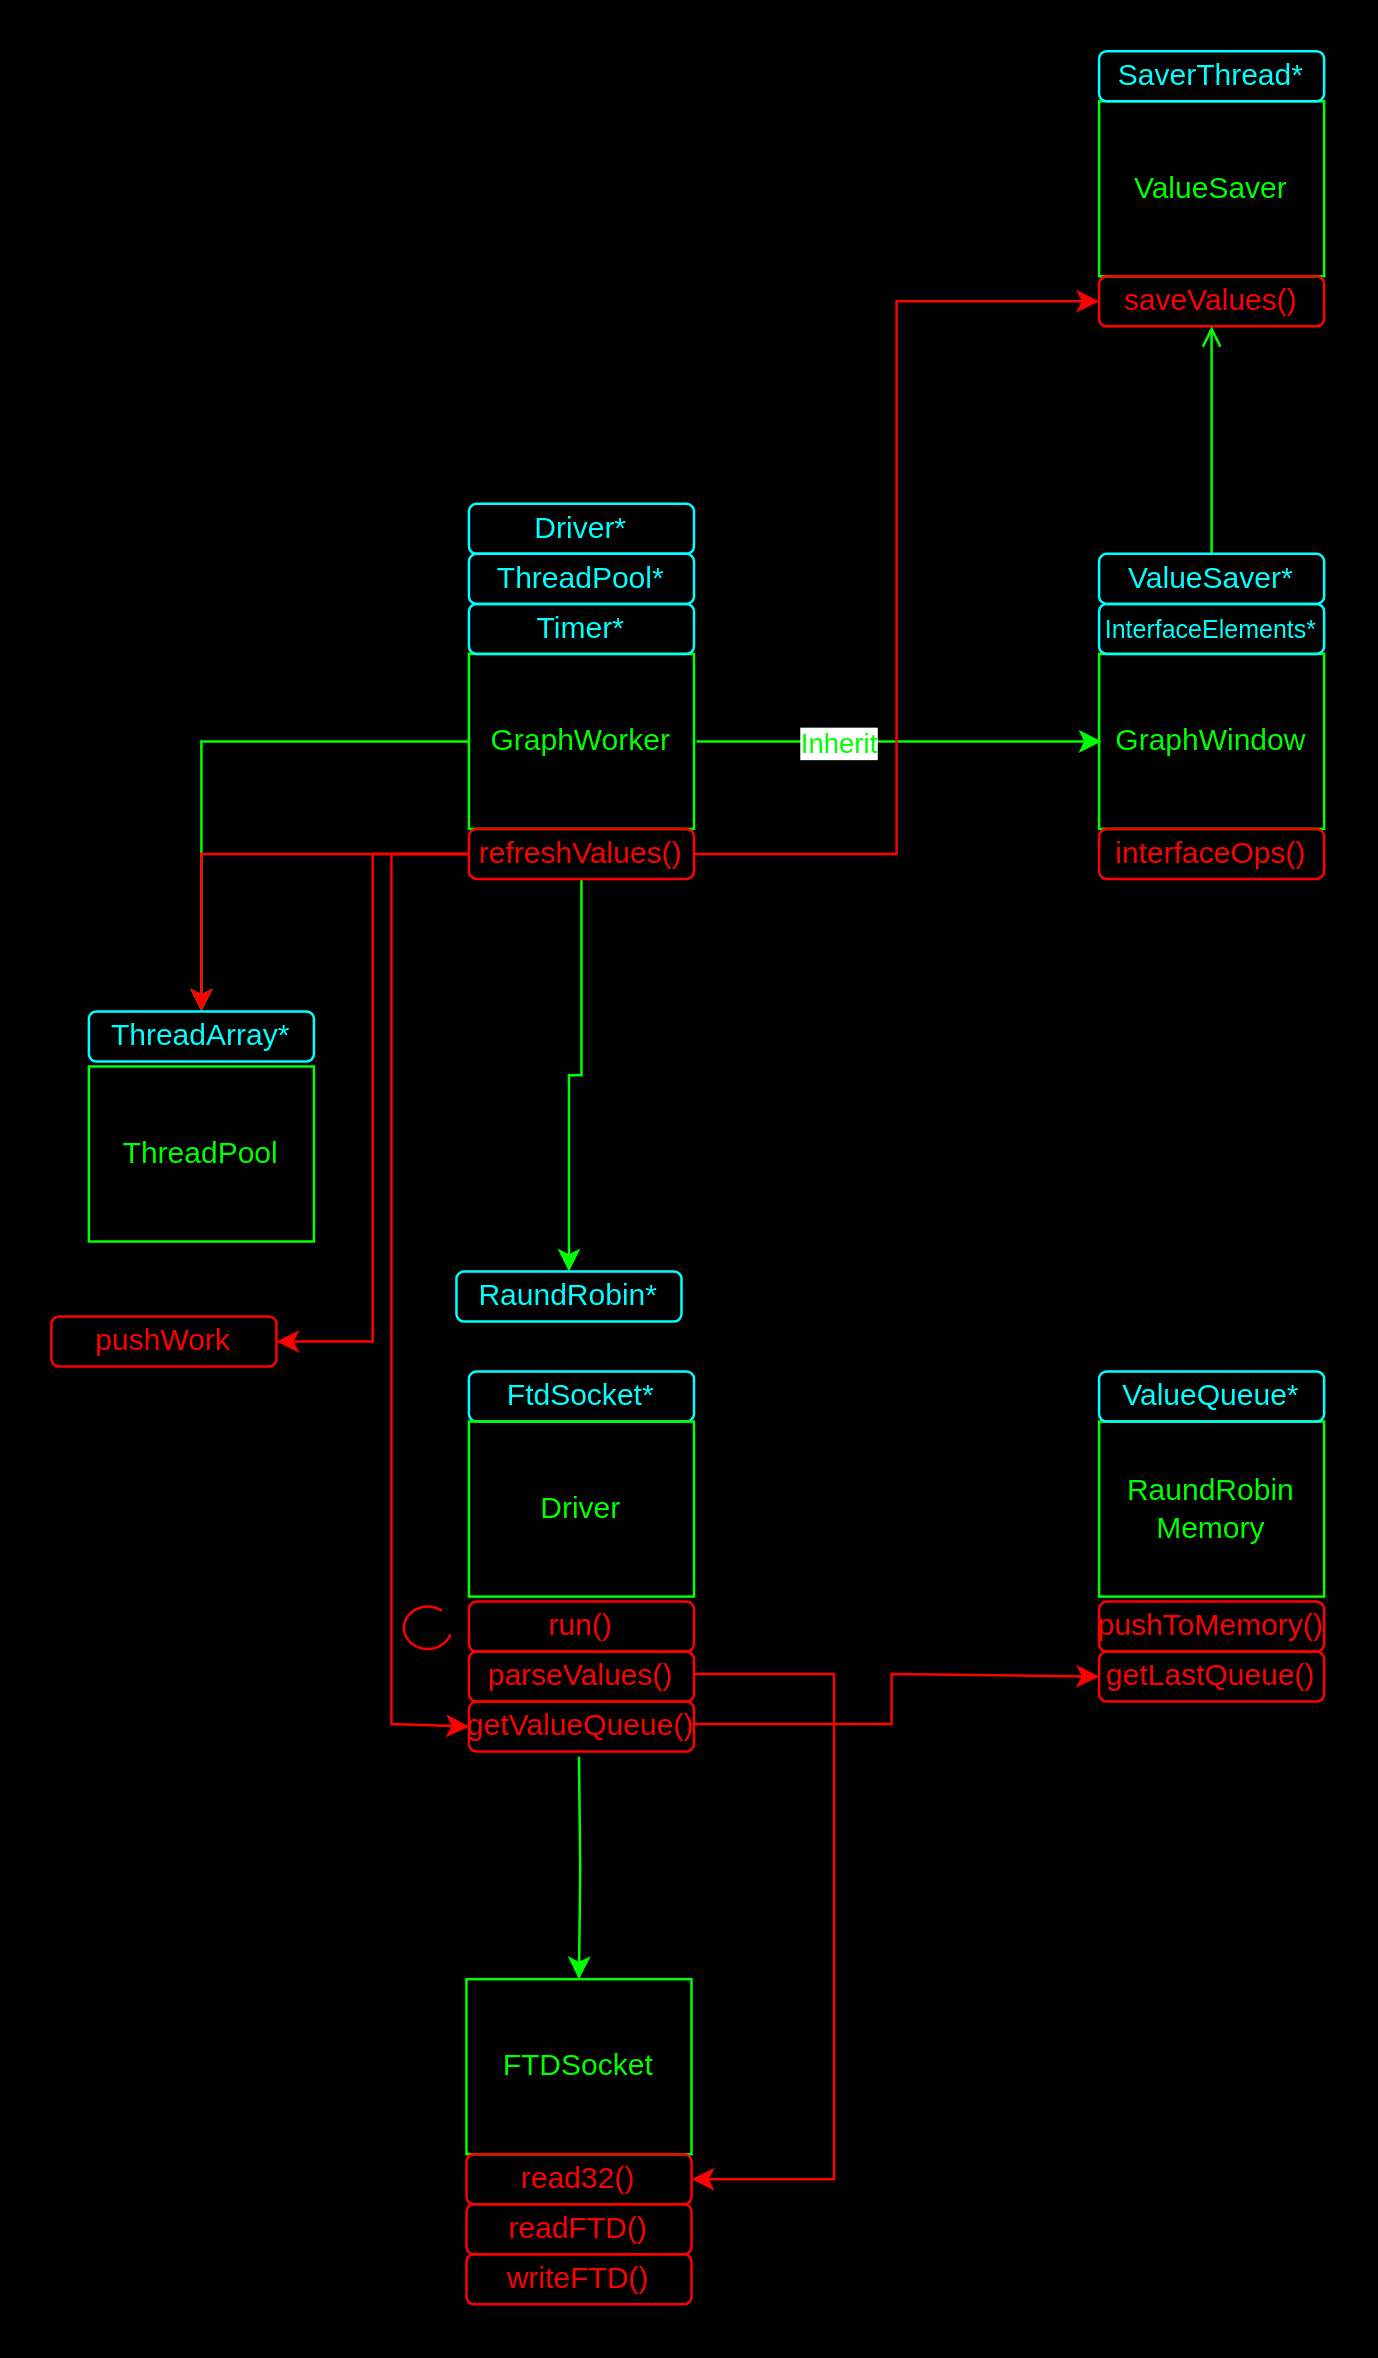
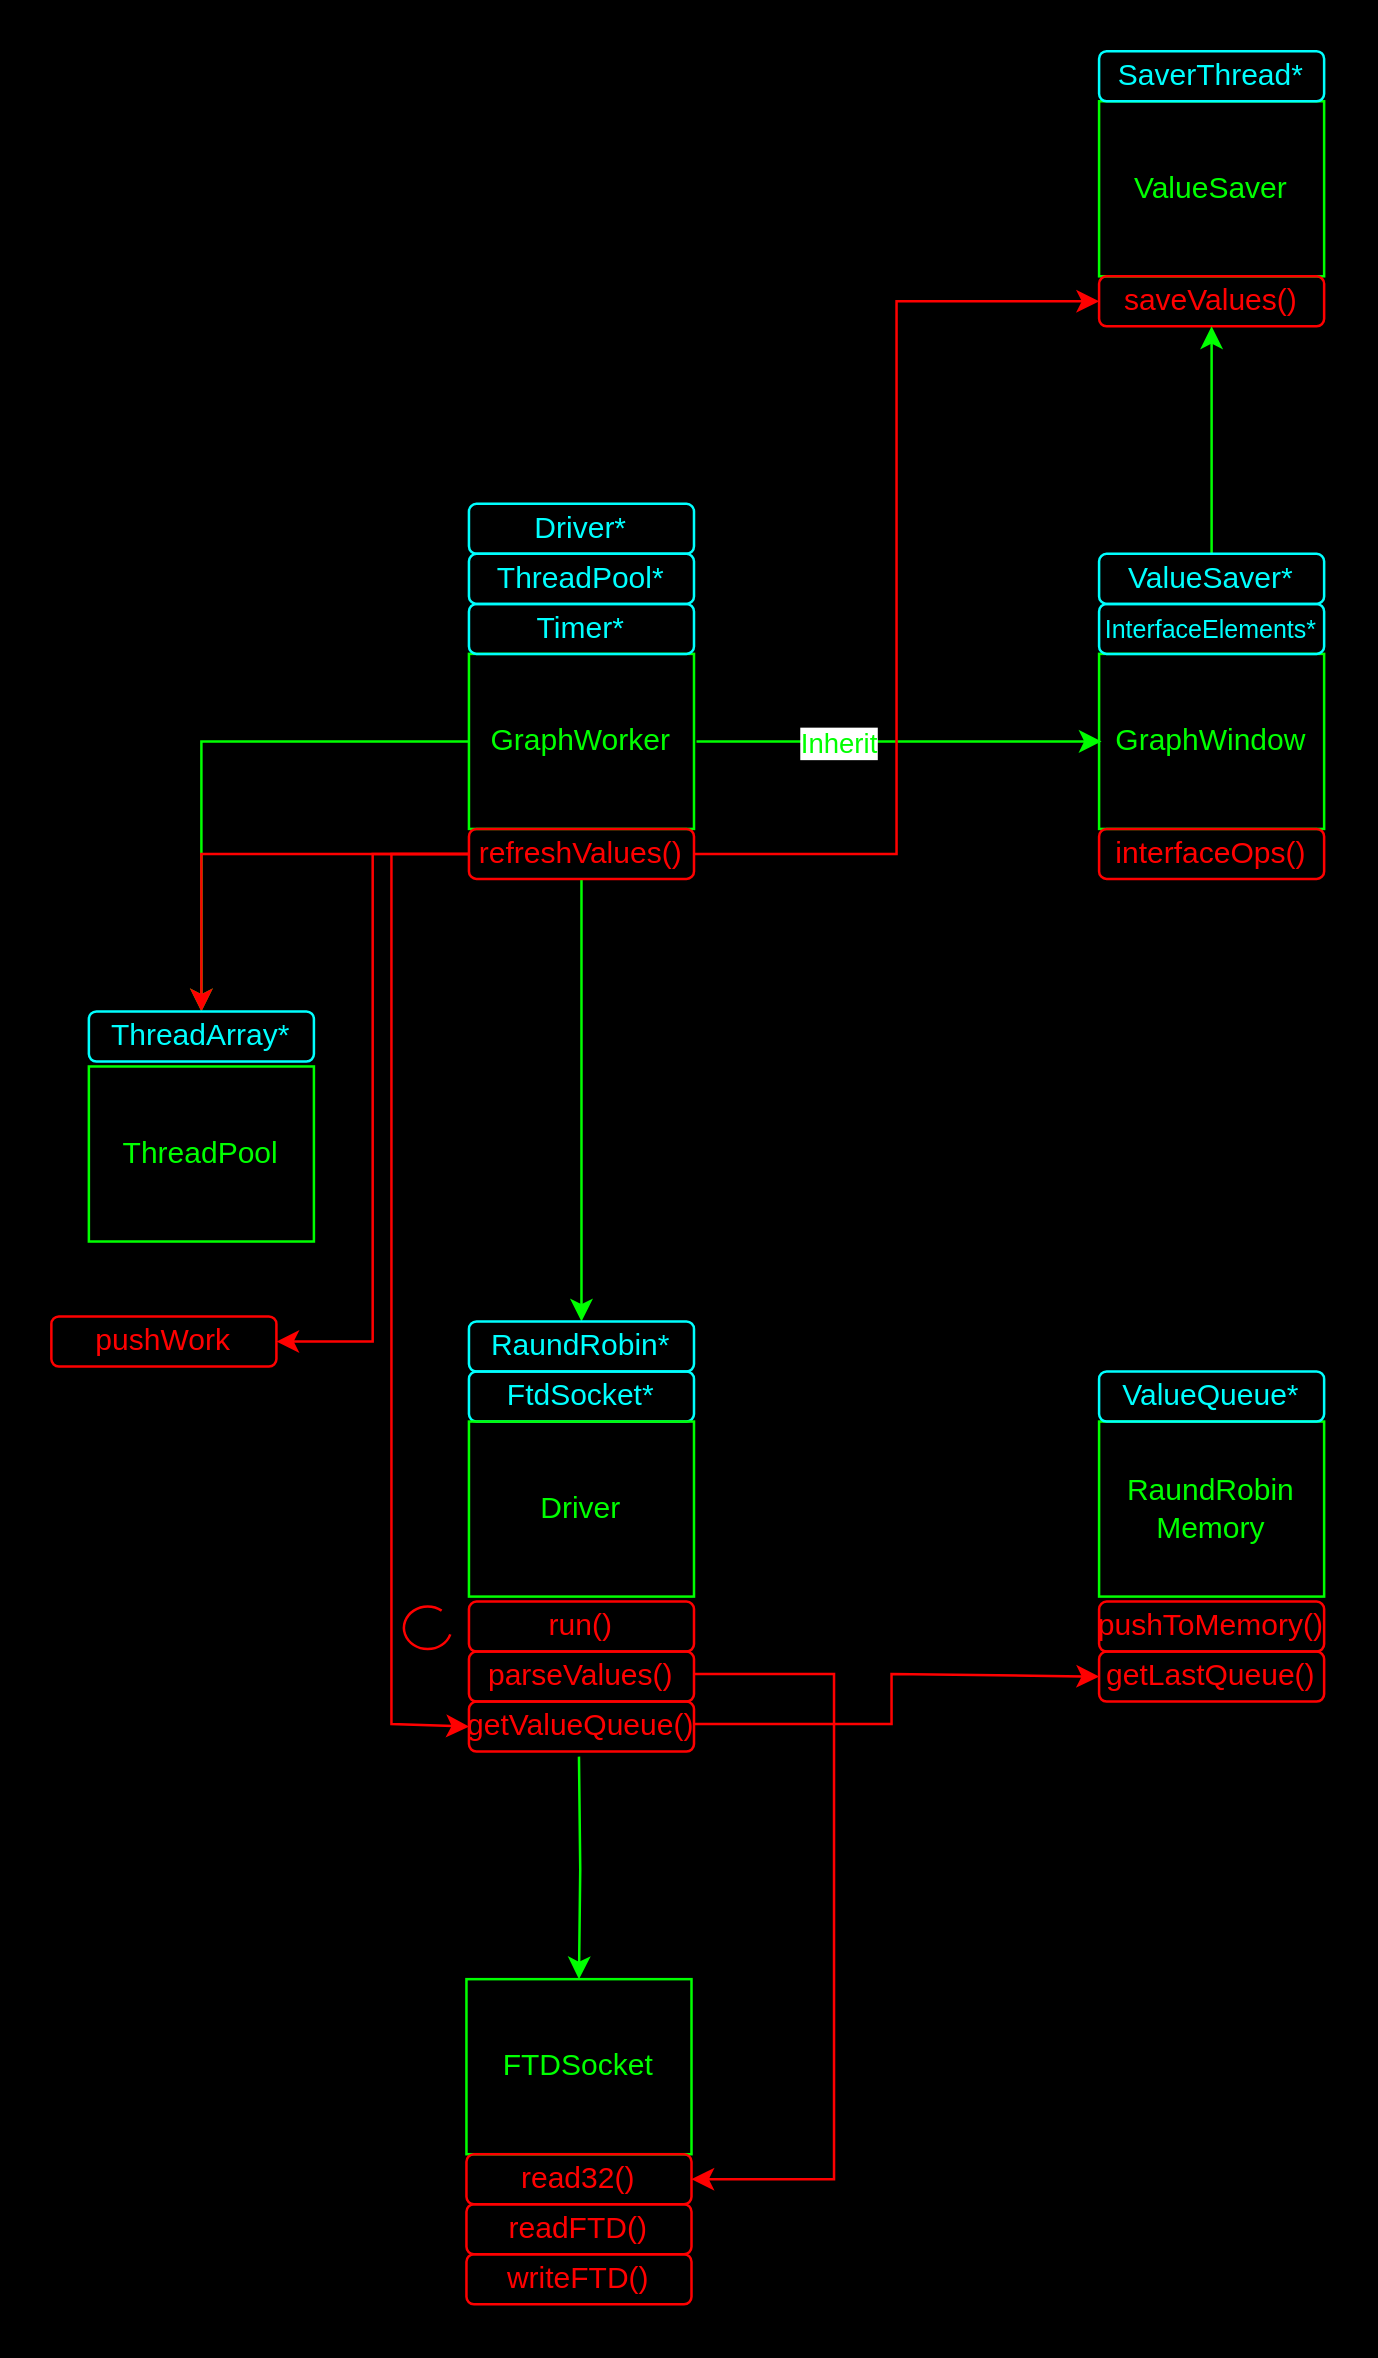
(1211, 340) -> (1211, 344)
(569, 1296) -> (581, 1346)
